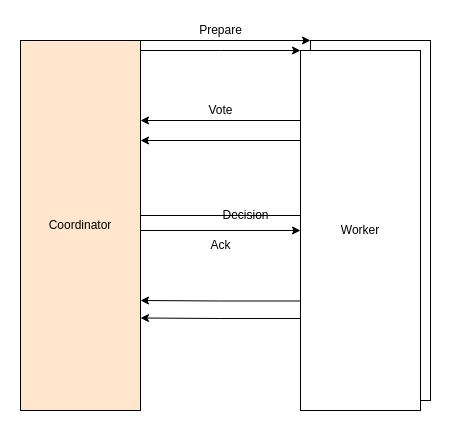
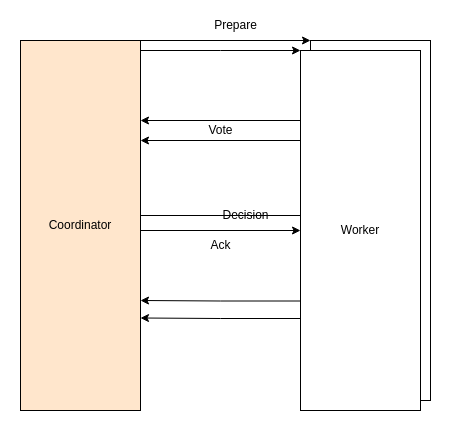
(221, 31) -> (236, 26)
(221, 111) -> (221, 131)
